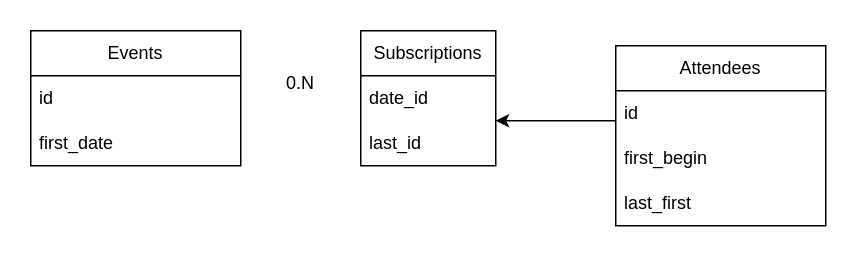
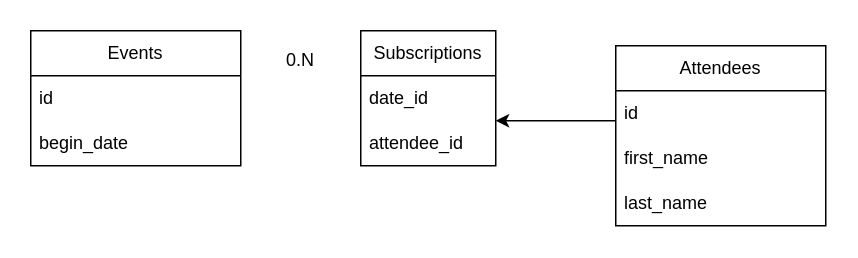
(301, 83) -> (301, 61)
(88, 143) -> (88, 143)
(400, 143) -> (423, 143)
(676, 158) -> (673, 158)
(670, 203) -> (668, 203)
